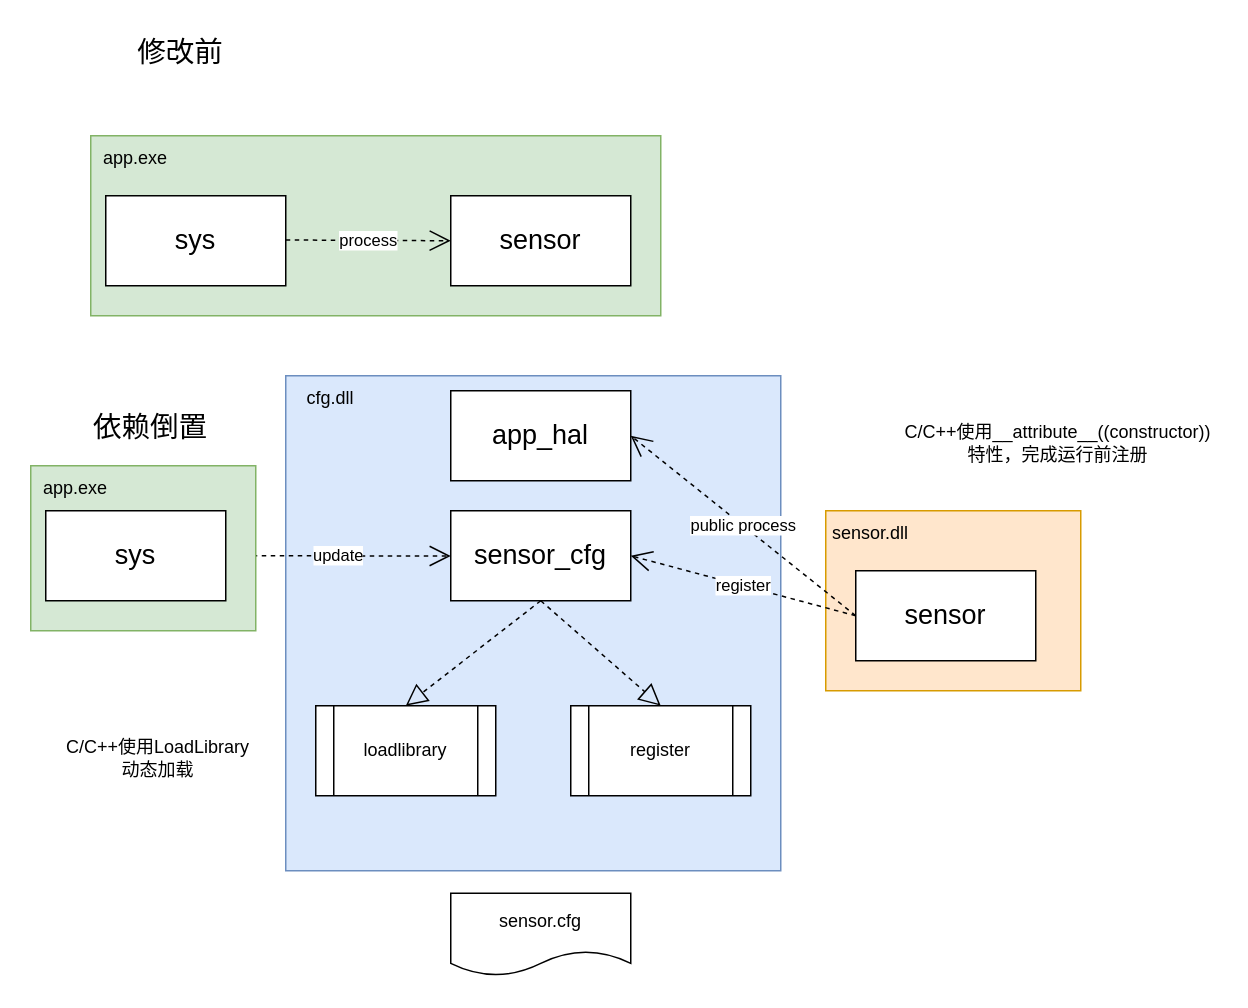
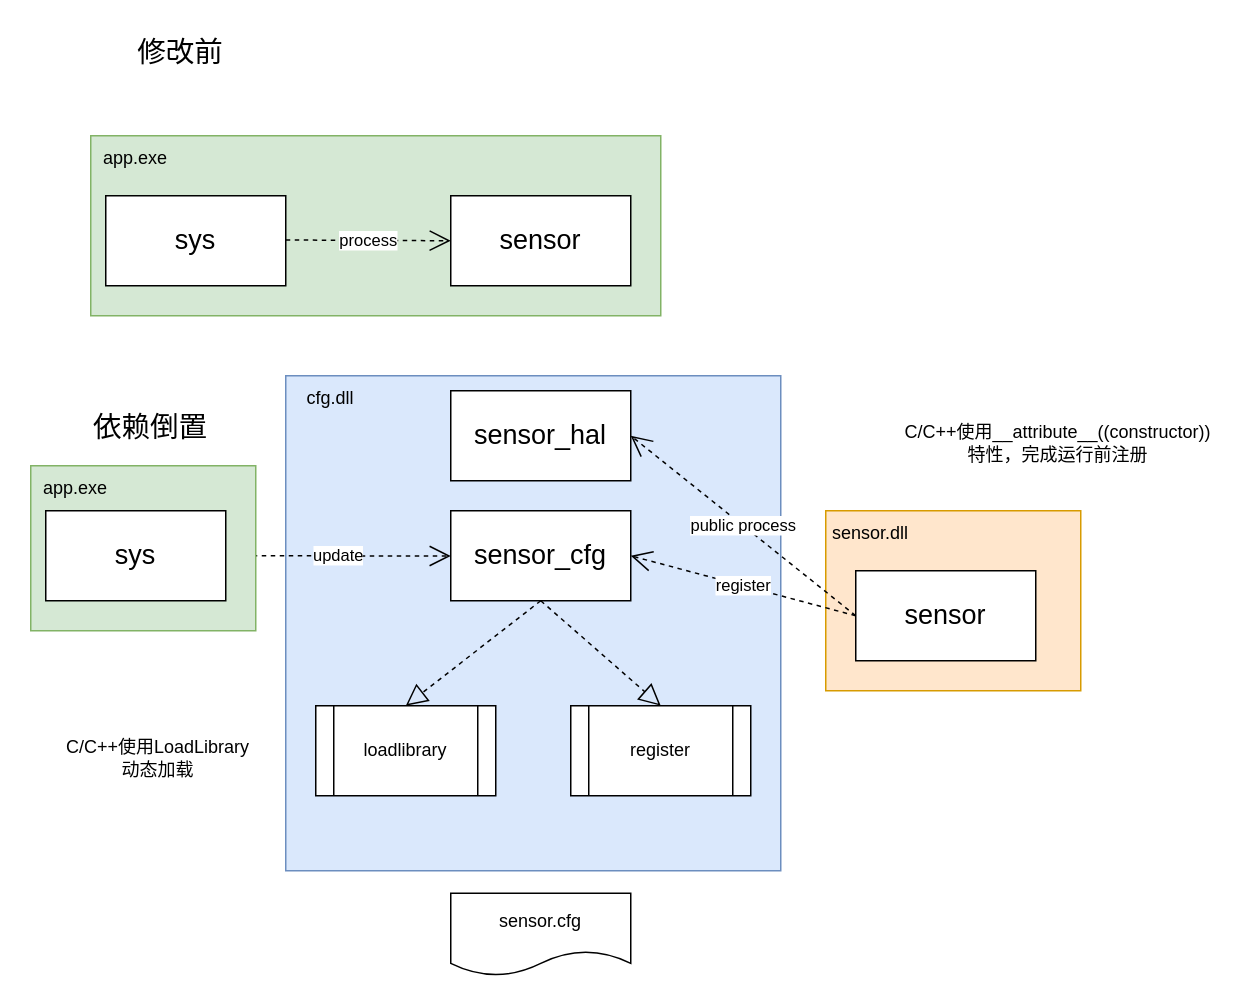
(541, 436) -> (541, 436)
